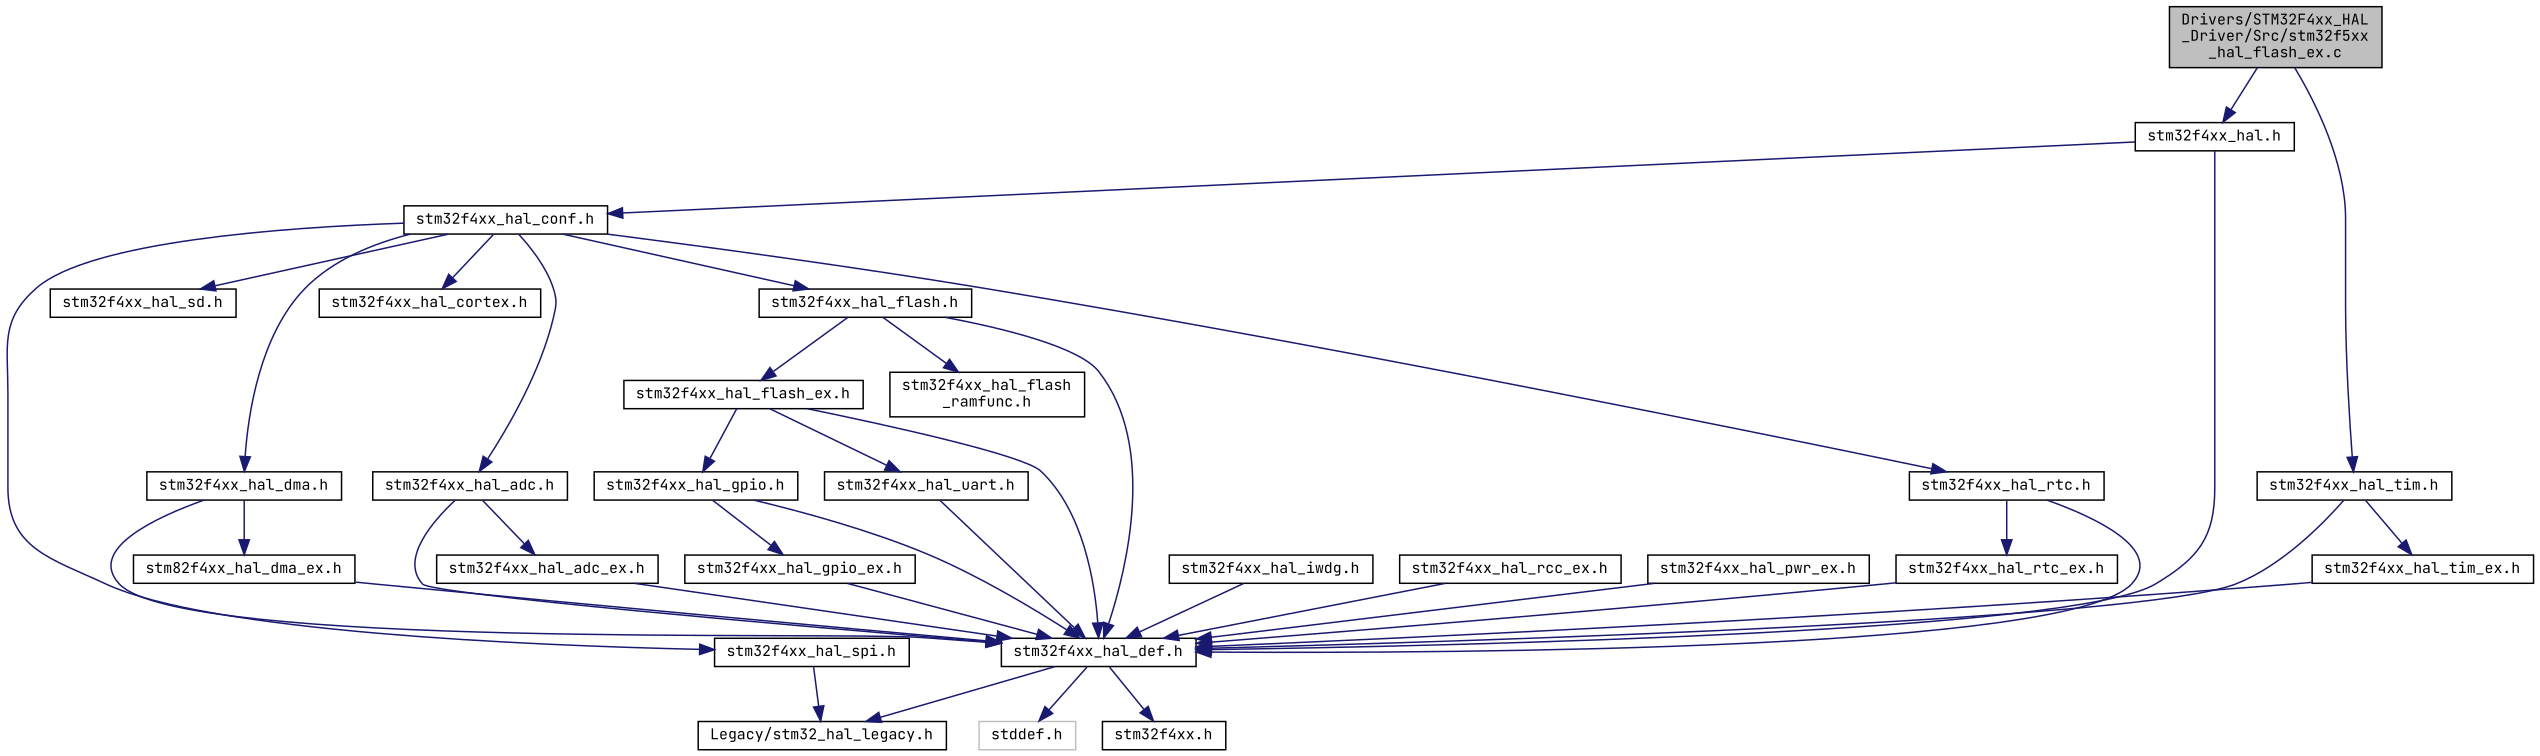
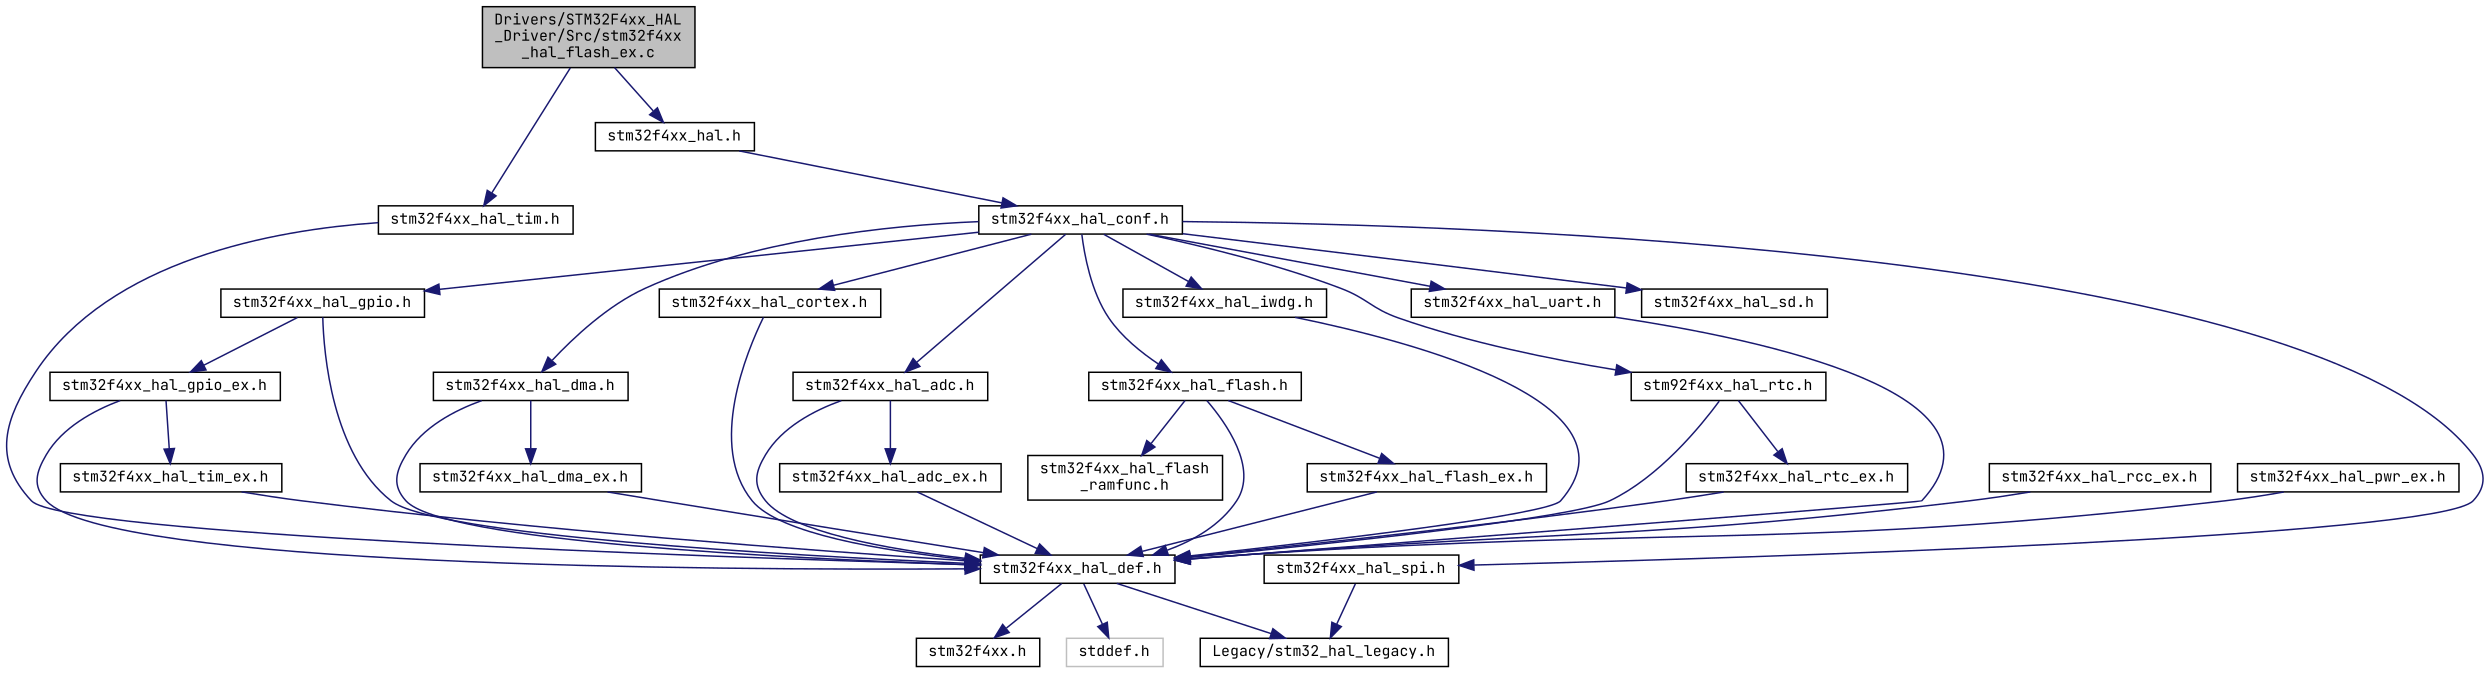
(2276, 37) -> (589, 37)
none -> (1146, 258)
(723, 433) -> (682, 264)
(828, 437) -> (1290, 260)
(2007, 486) -> (1728, 386)
(2384, 522) -> (168, 425)
(244, 569) -> (531, 478)
(2156, 584) -> (756, 504)
